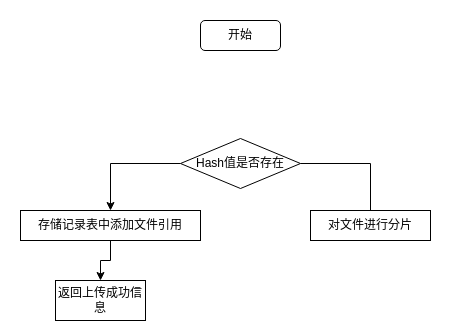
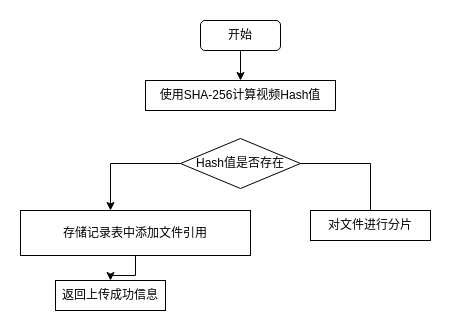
none -> (241, 70)
none -> (241, 96)
(111, 226) -> (136, 233)
(101, 301) -> (111, 296)
